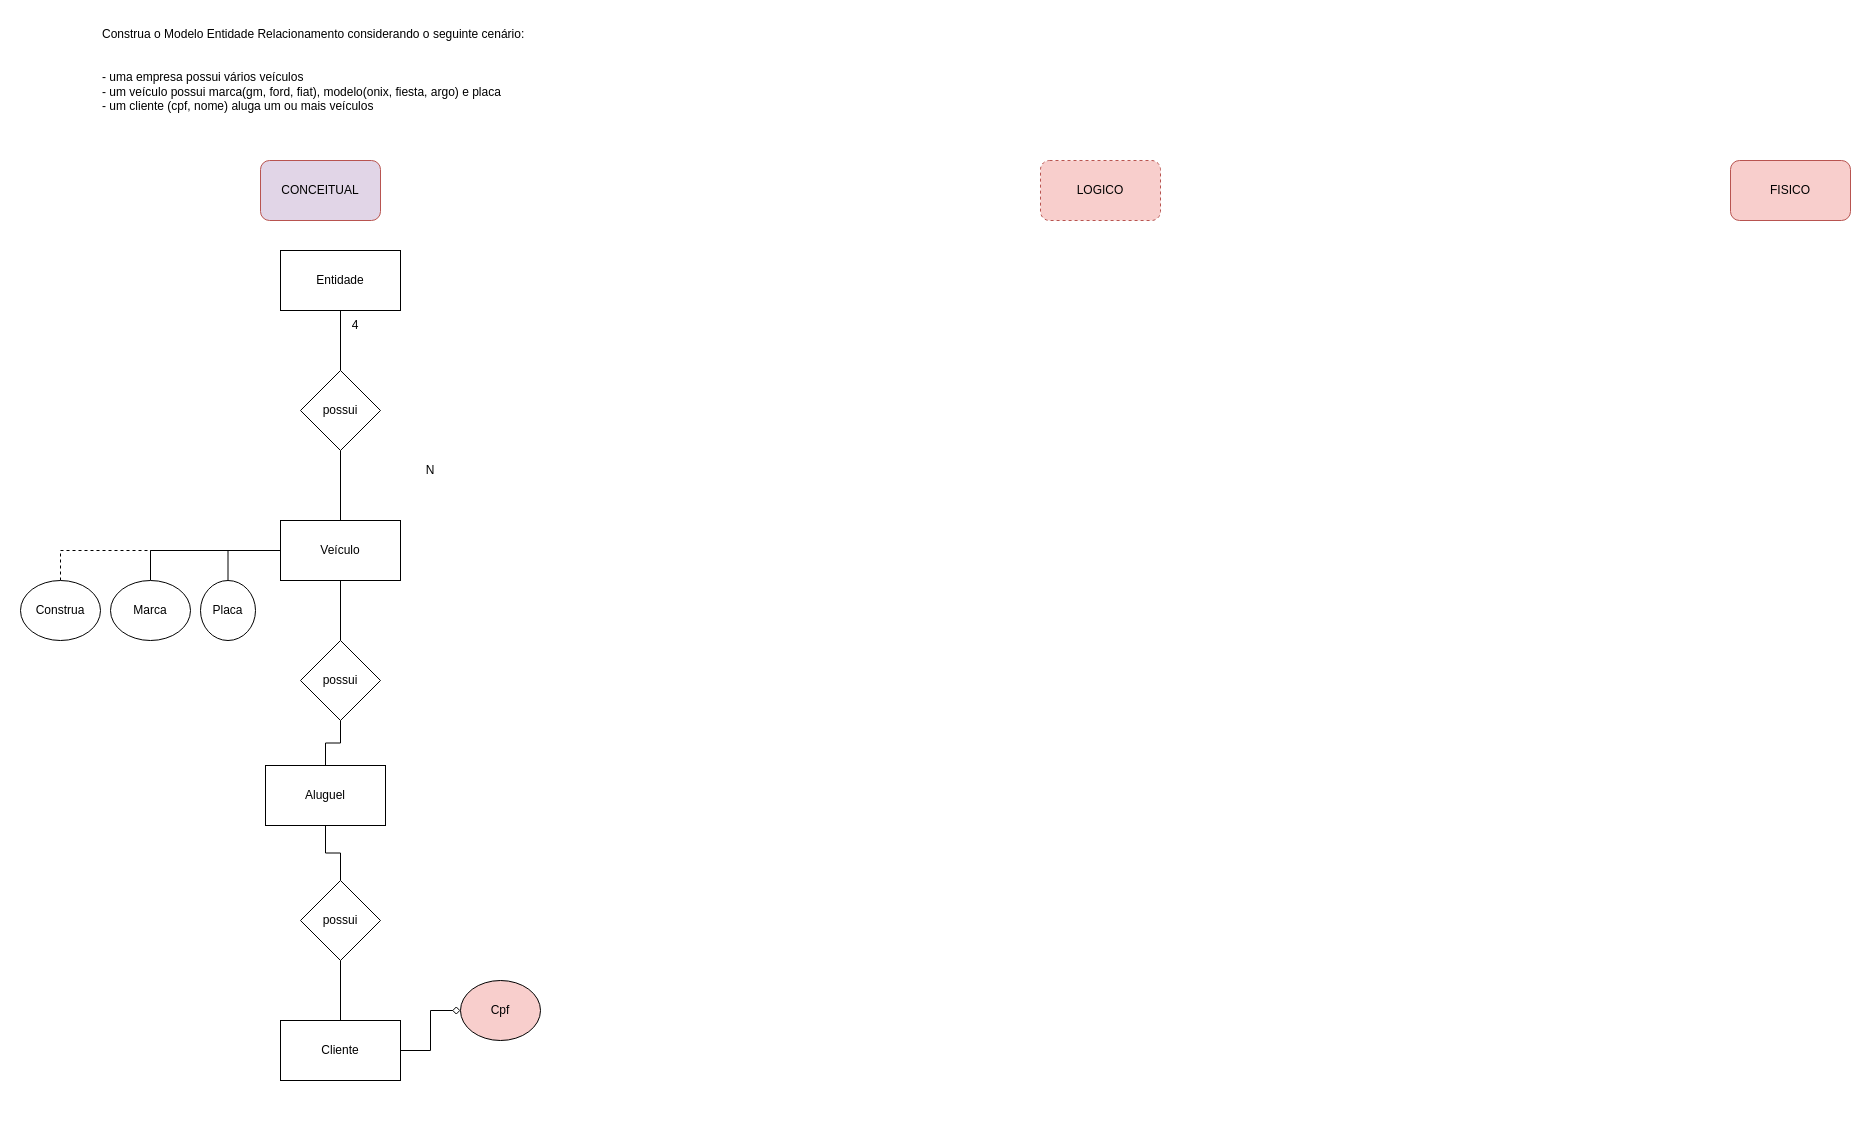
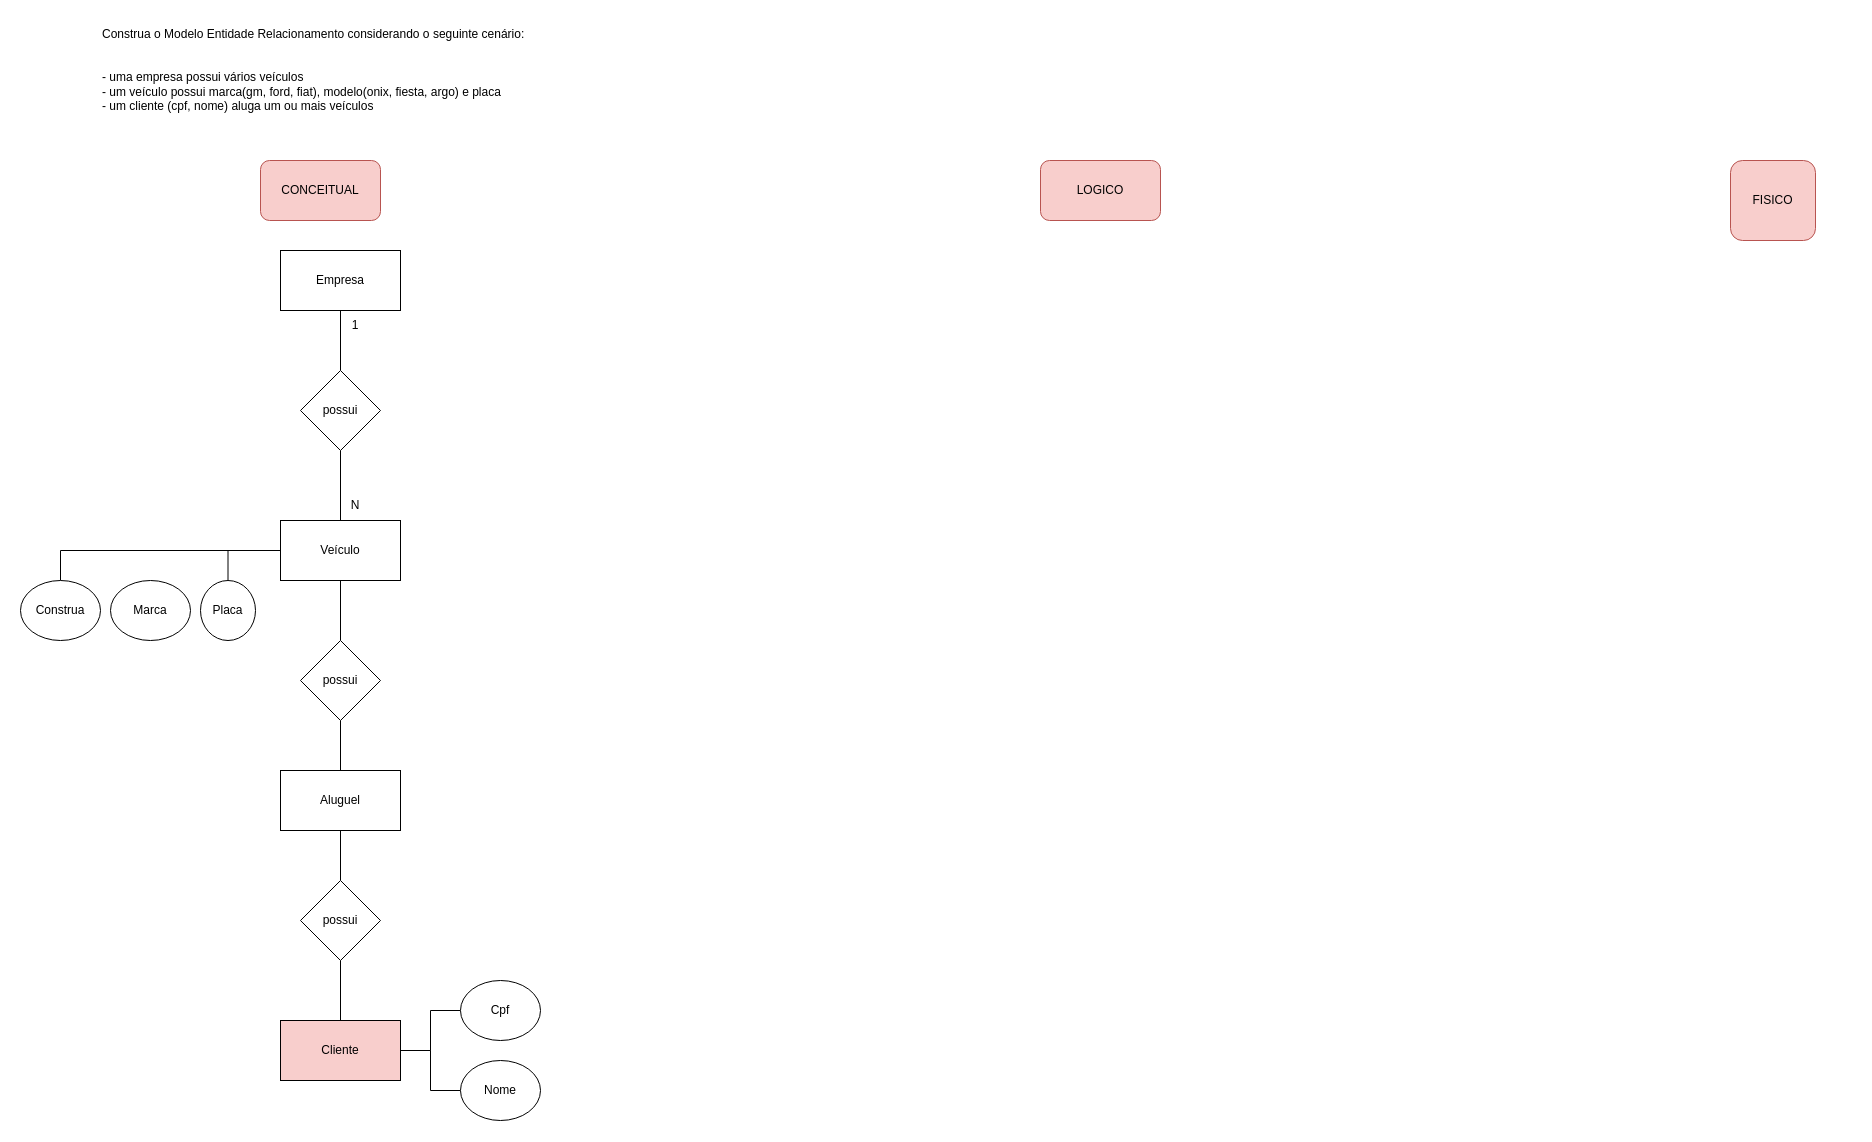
(321, 191) -> (321, 191)
(1101, 191) -> (1101, 191)
(1791, 191) -> (1773, 201)
(341, 281) -> (341, 281)
(356, 326) -> (356, 326)
(431, 471) -> (356, 506)
(91, 551) -> (91, 551)
(151, 566) -> none
(326, 796) -> (341, 801)
(452, 1011) -> (456, 1011)
(501, 1011) -> (501, 1011)
(341, 1051) -> (341, 1051)
none -> (431, 1086)
none -> (501, 1091)
